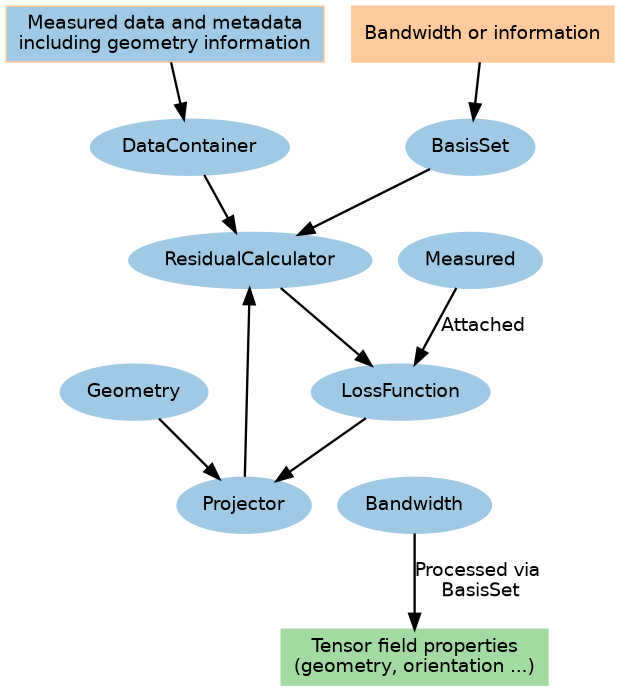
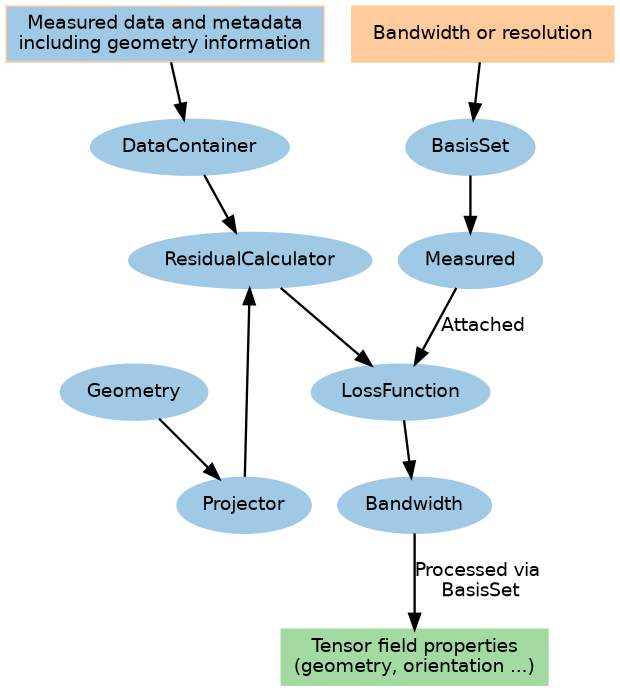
(483, 34) -> (483, 34)
(371, 198) -> (470, 196)
(328, 445) -> (407, 441)
